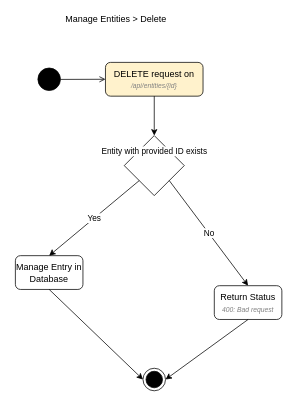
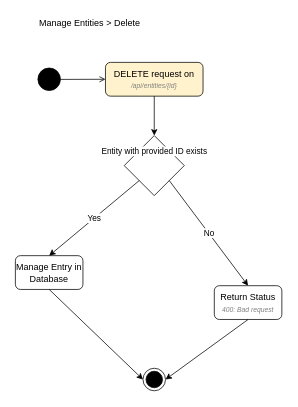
(117, 19) -> (90, 23)
